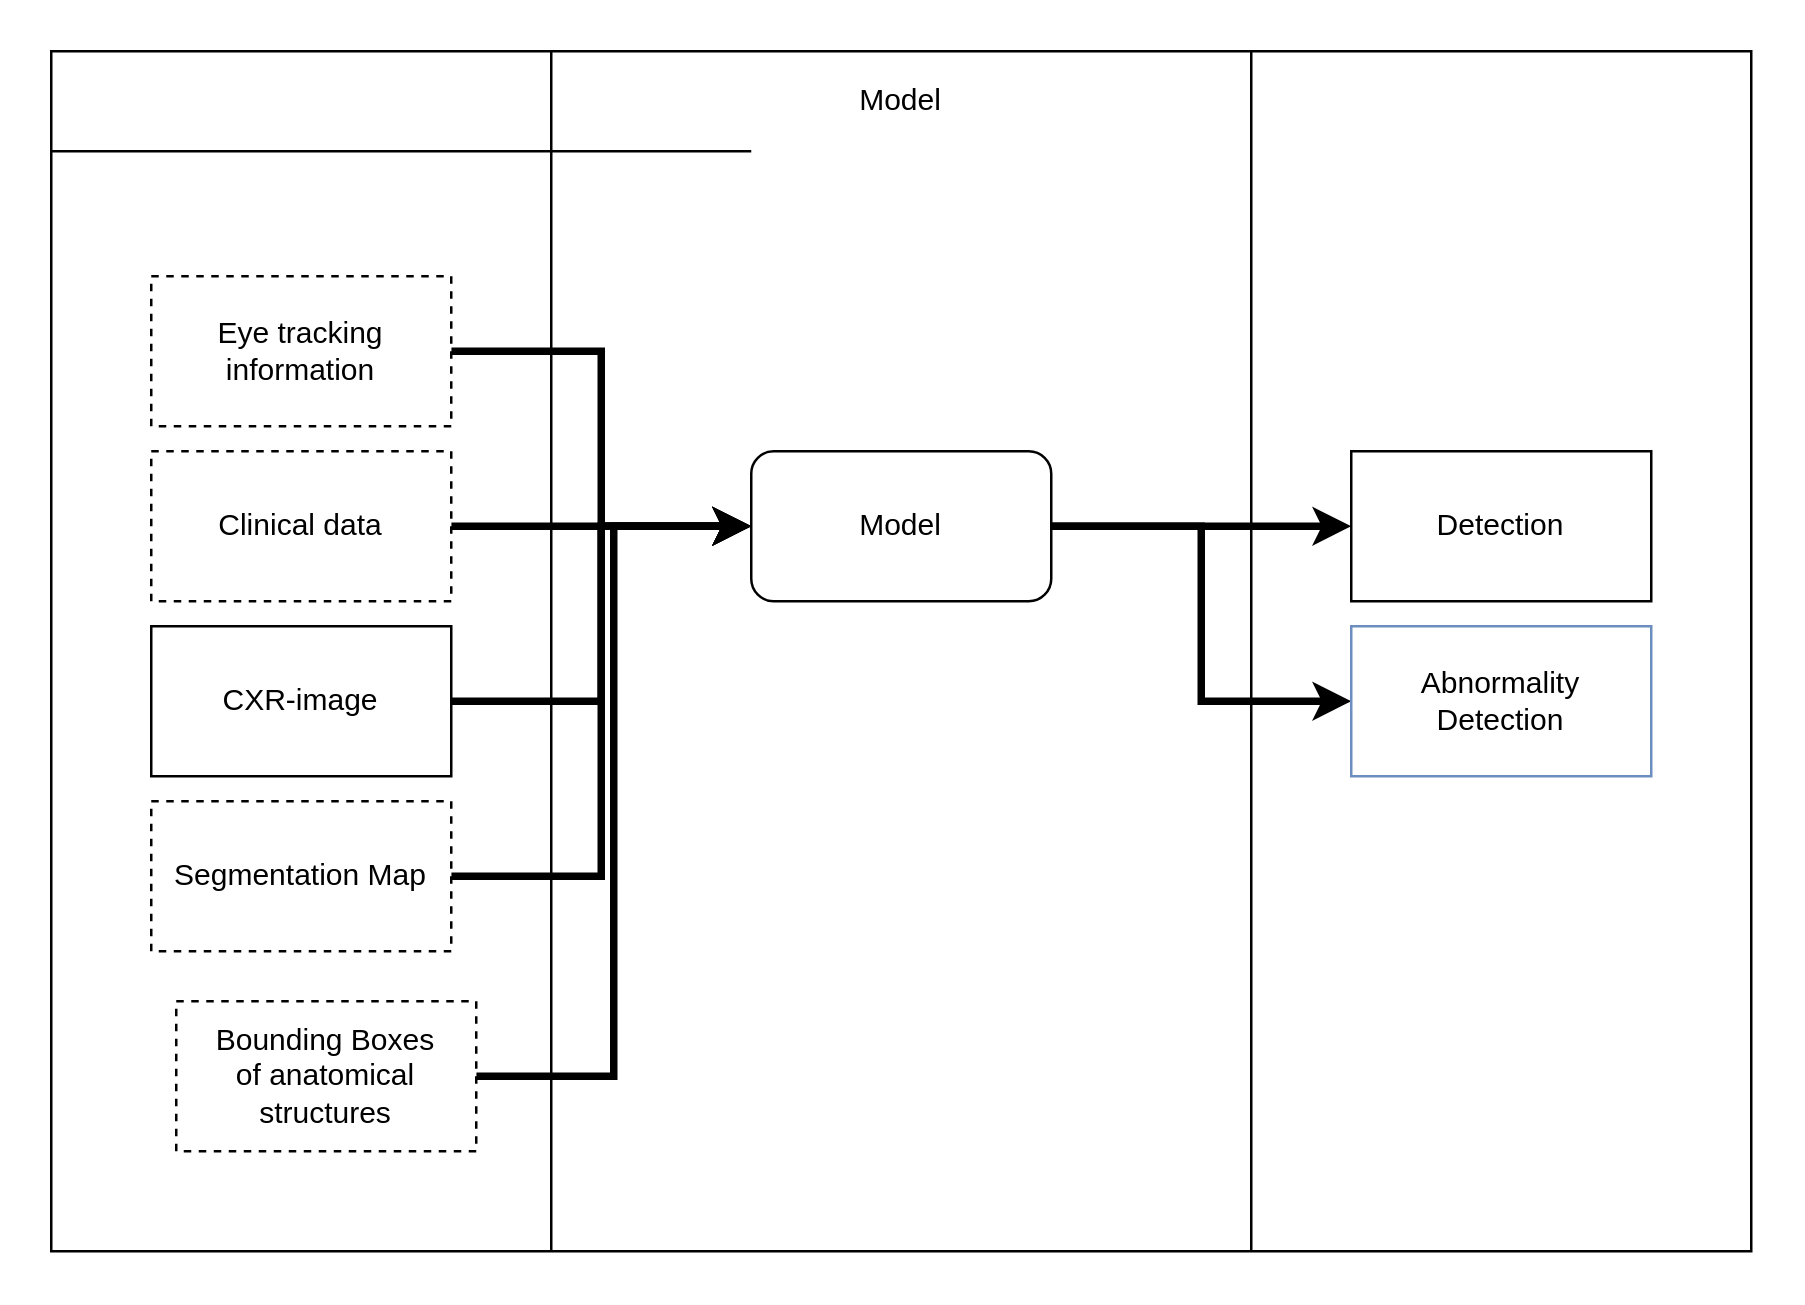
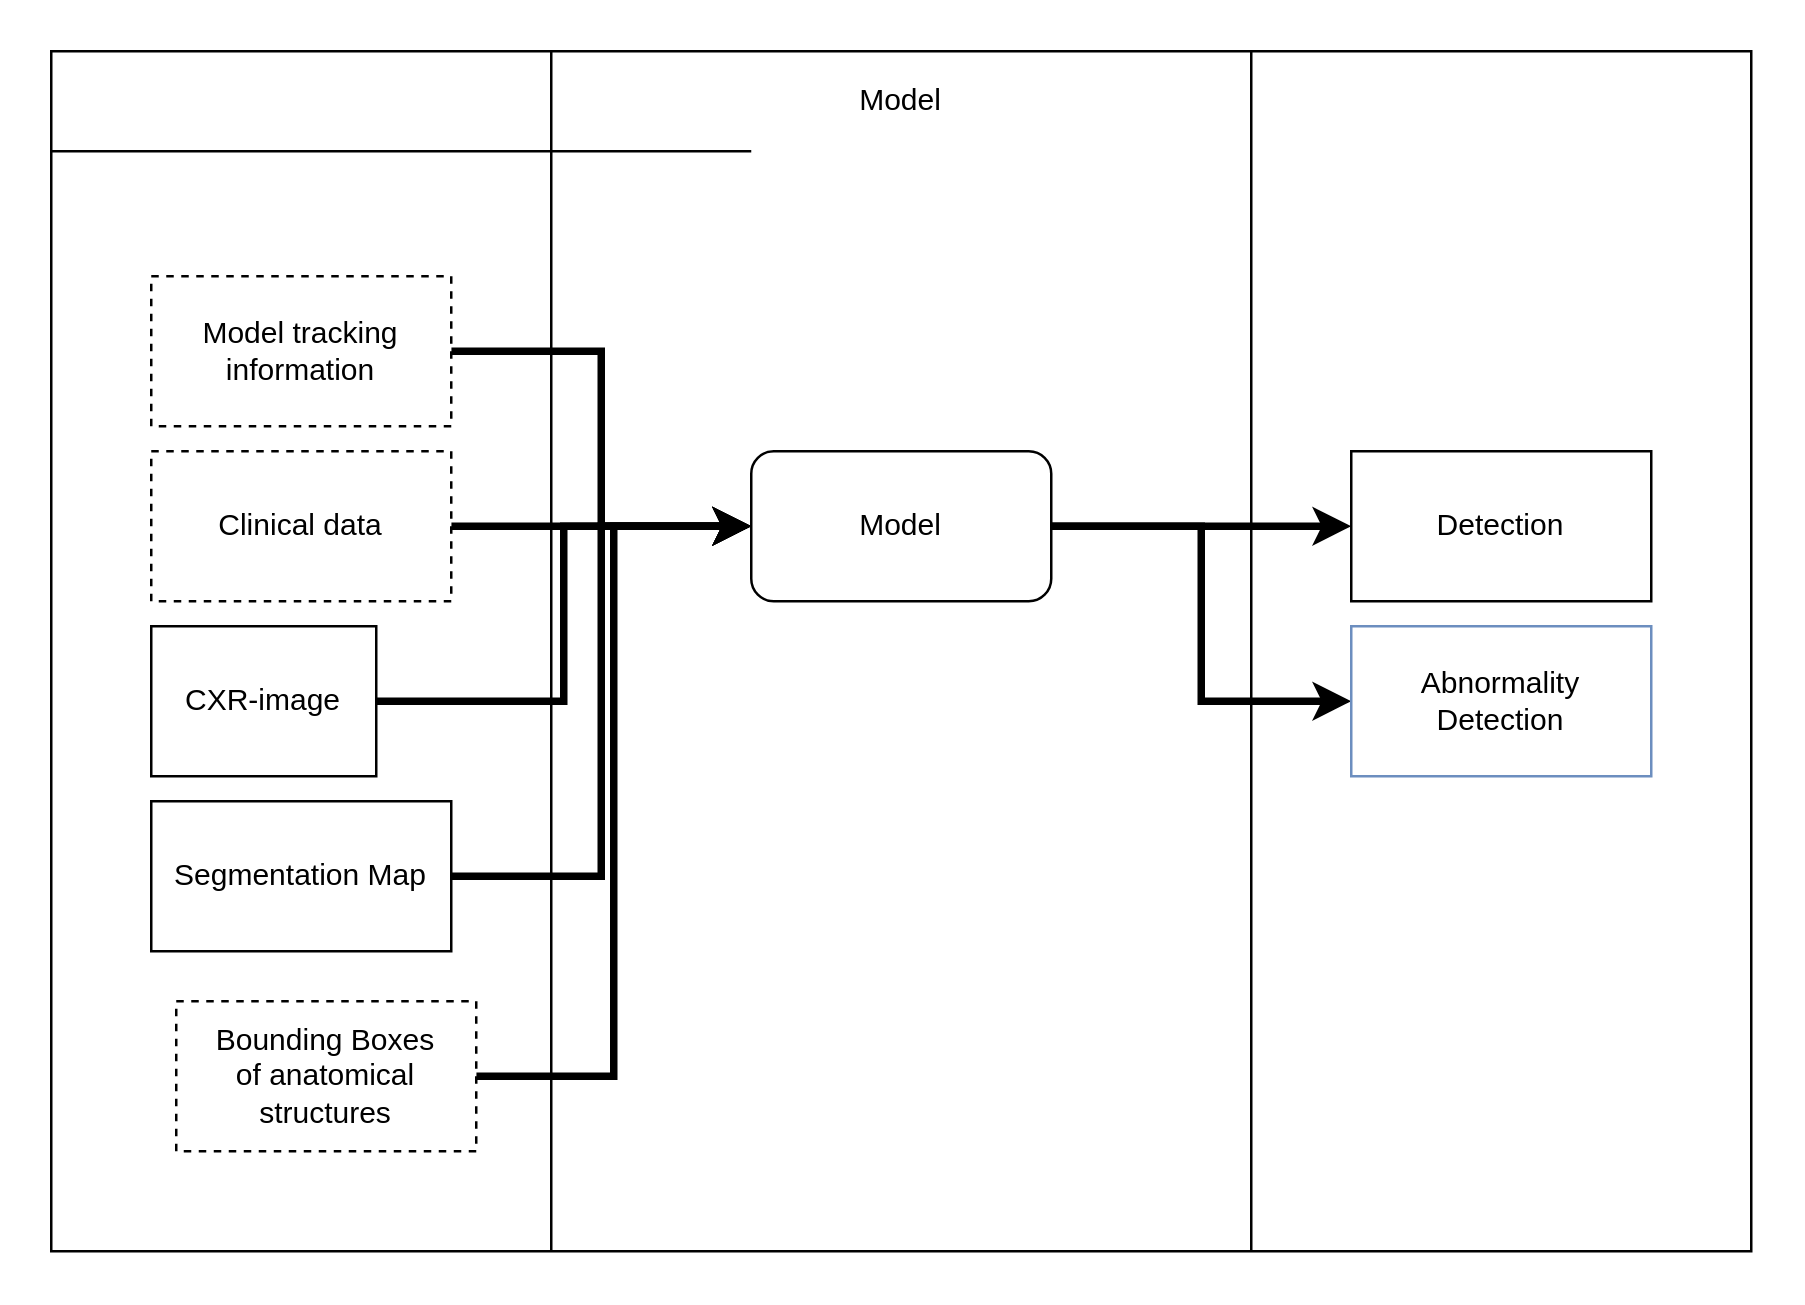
(301, 351) -> (301, 351)
(301, 701) -> (264, 701)
(301, 876) -> (301, 876)
